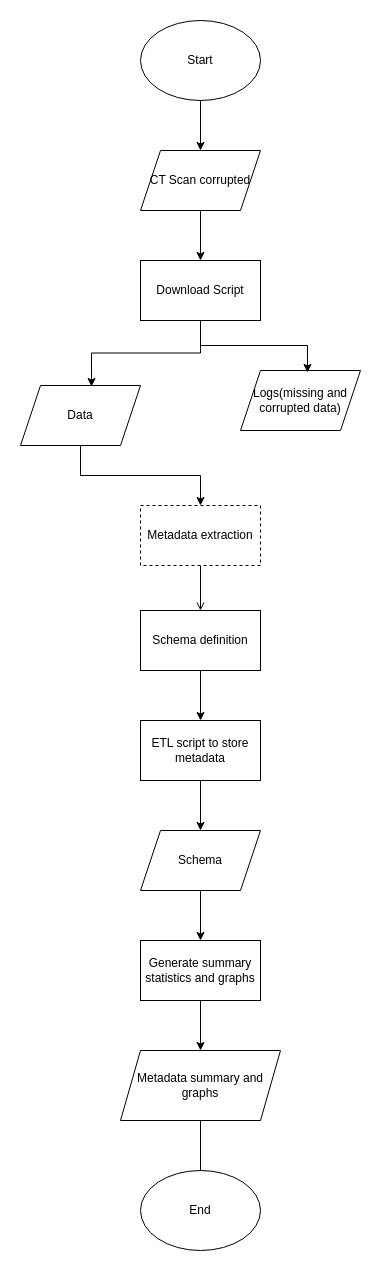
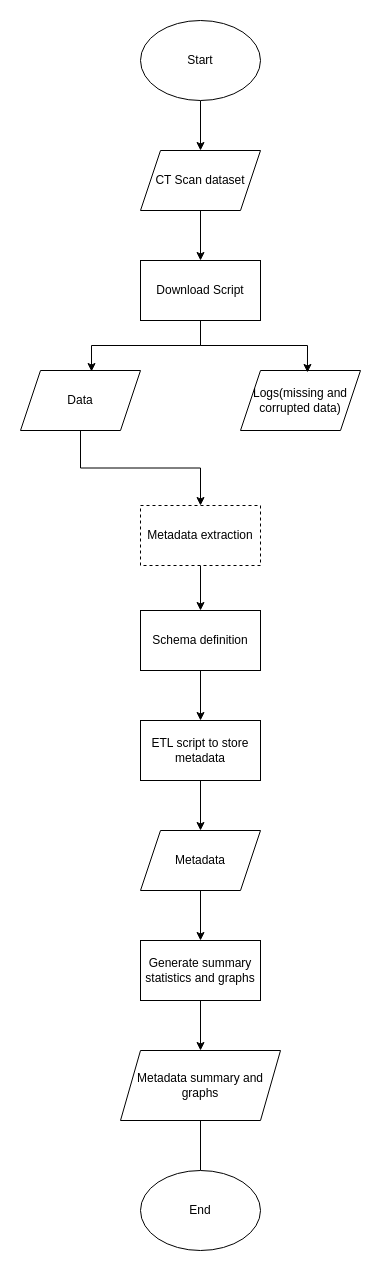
(201, 181) -> (201, 181)
(81, 416) -> (81, 401)
(201, 604) -> (201, 602)
(201, 861) -> (201, 861)
